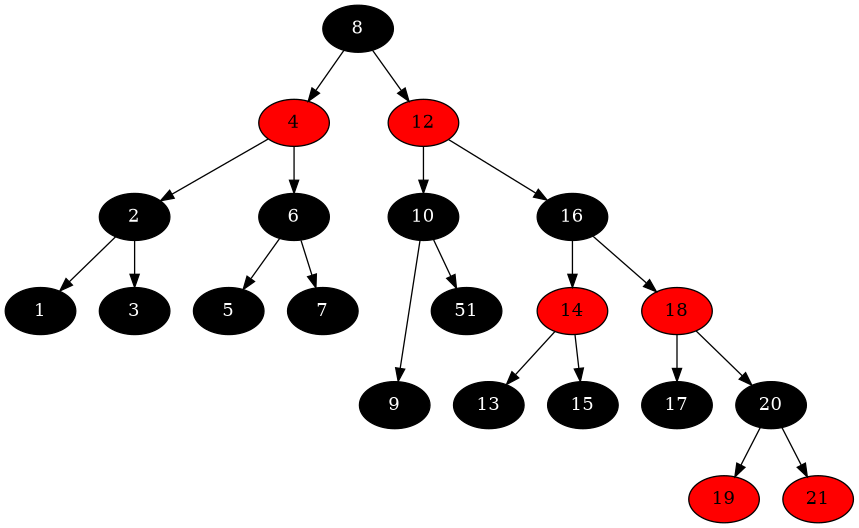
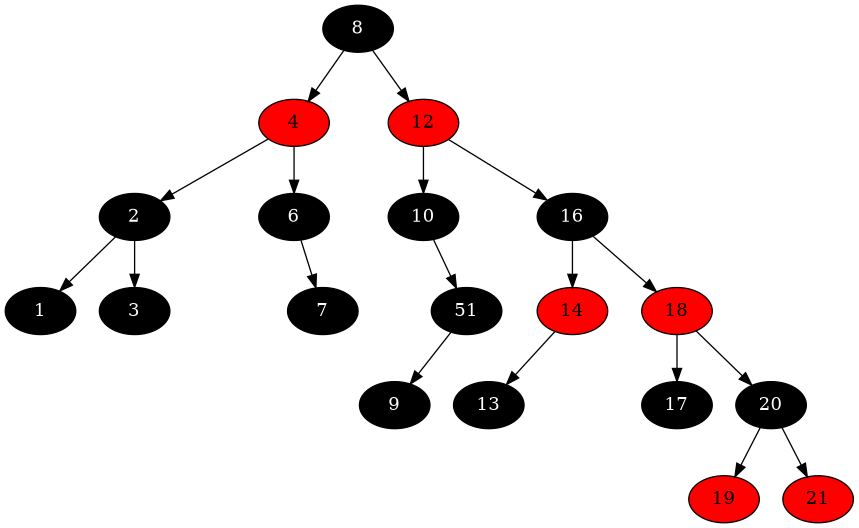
(410, 304) -> (435, 353)
(229, 311) -> none
(583, 405) -> none
